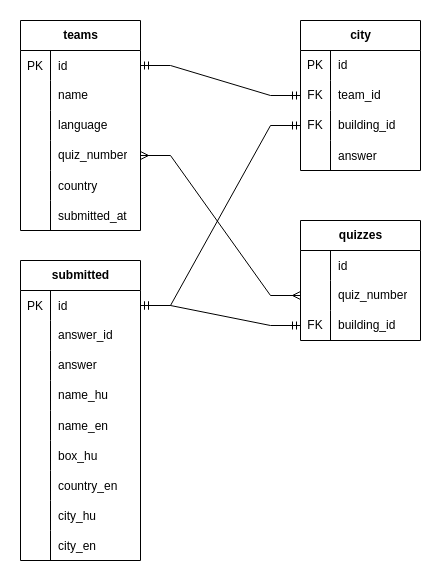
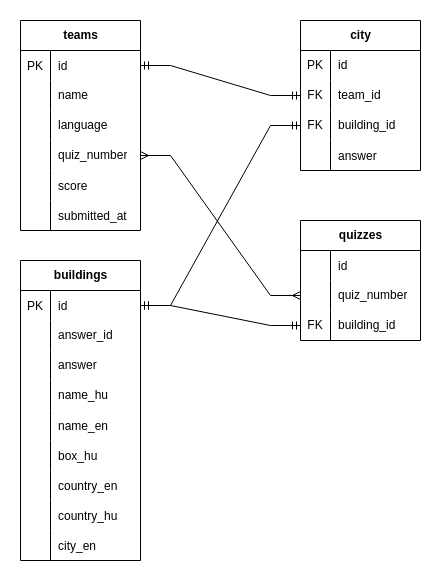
(82, 186) -> (75, 186)
(81, 276) -> (81, 276)
(80, 516) -> (92, 516)
